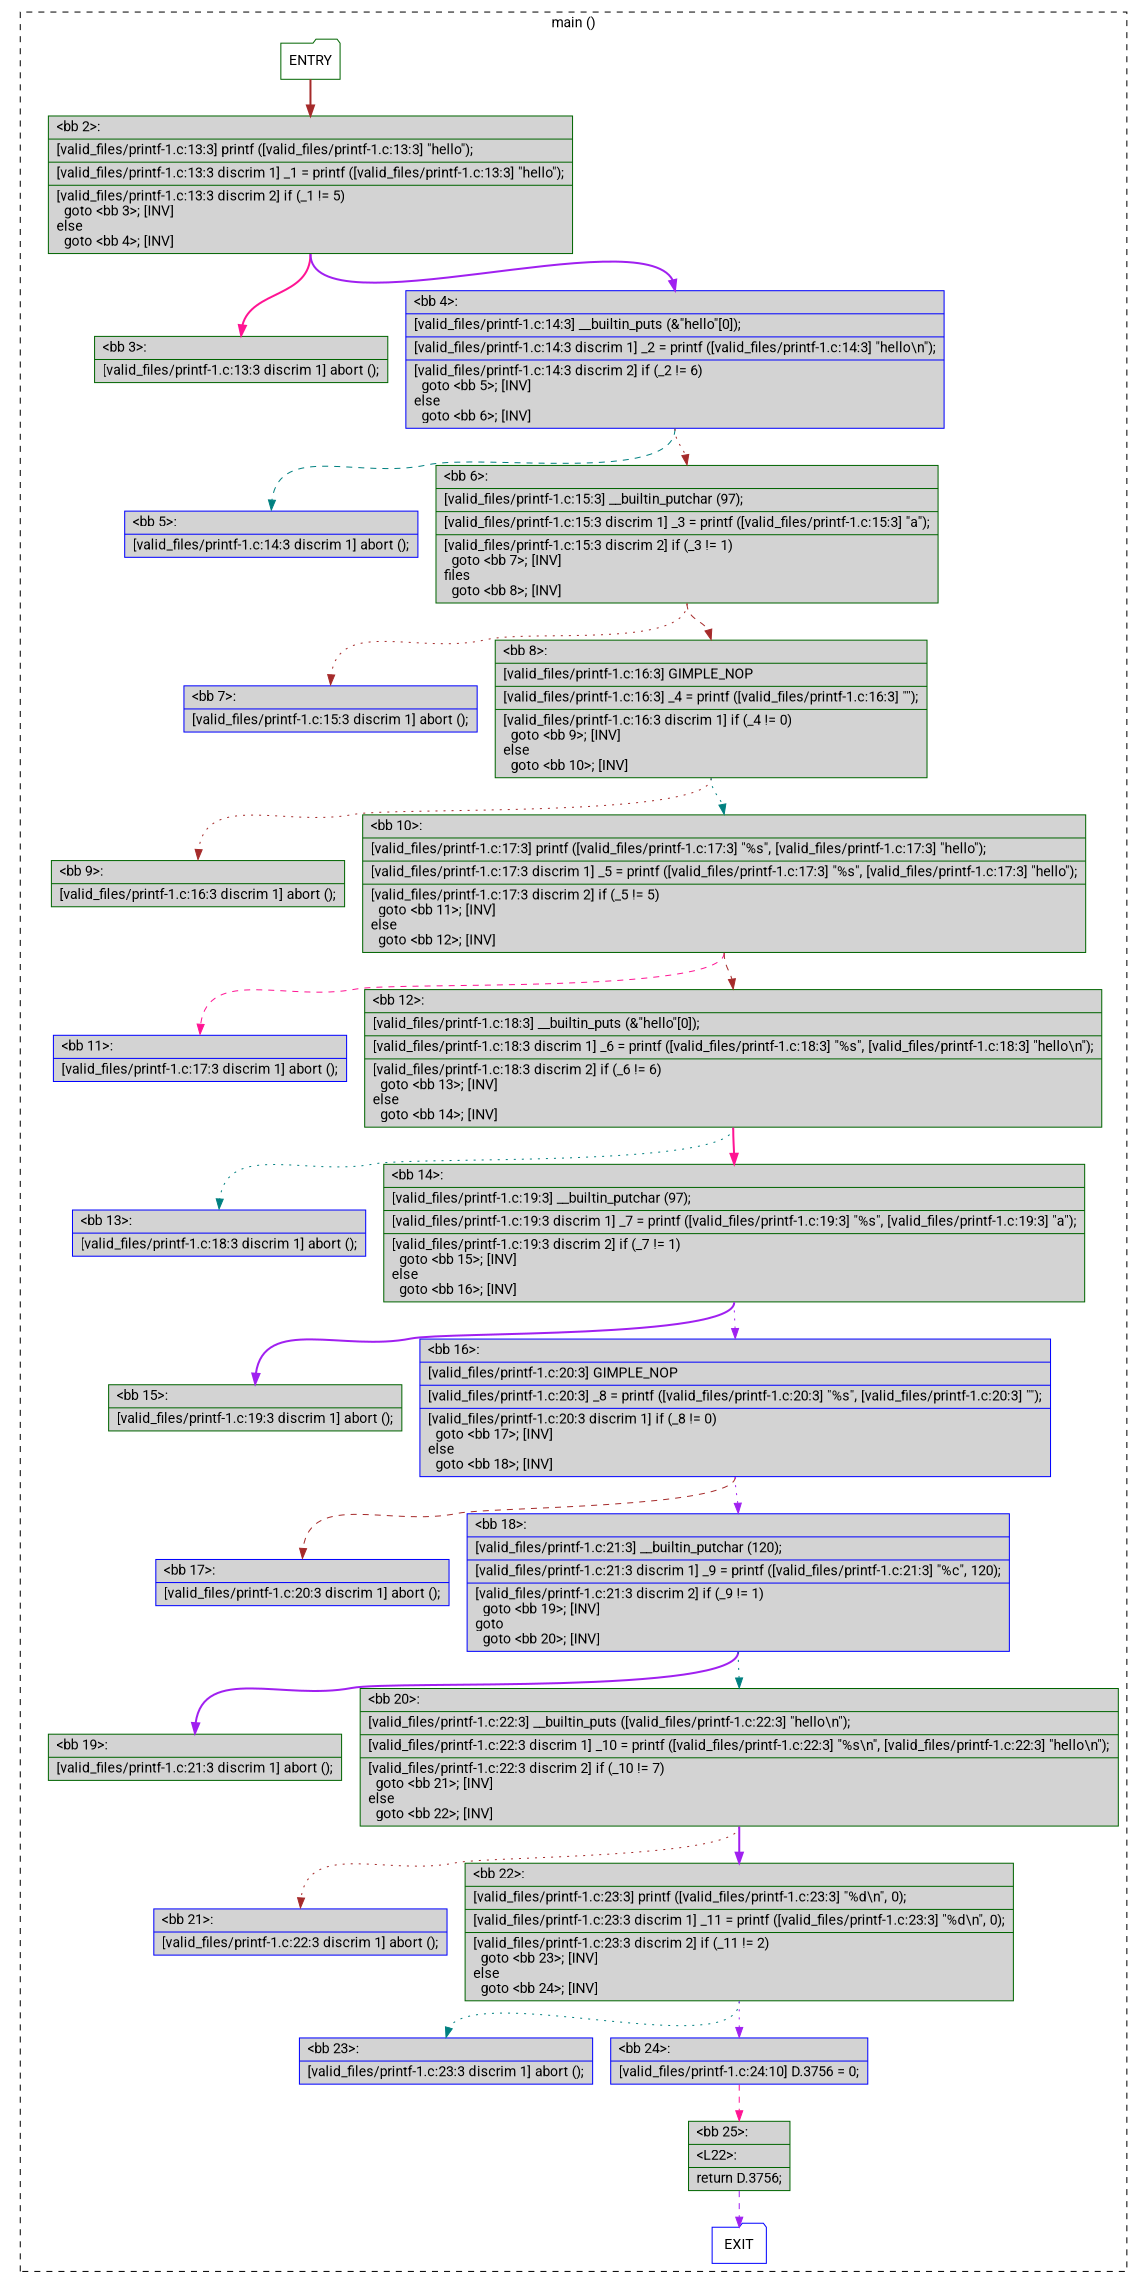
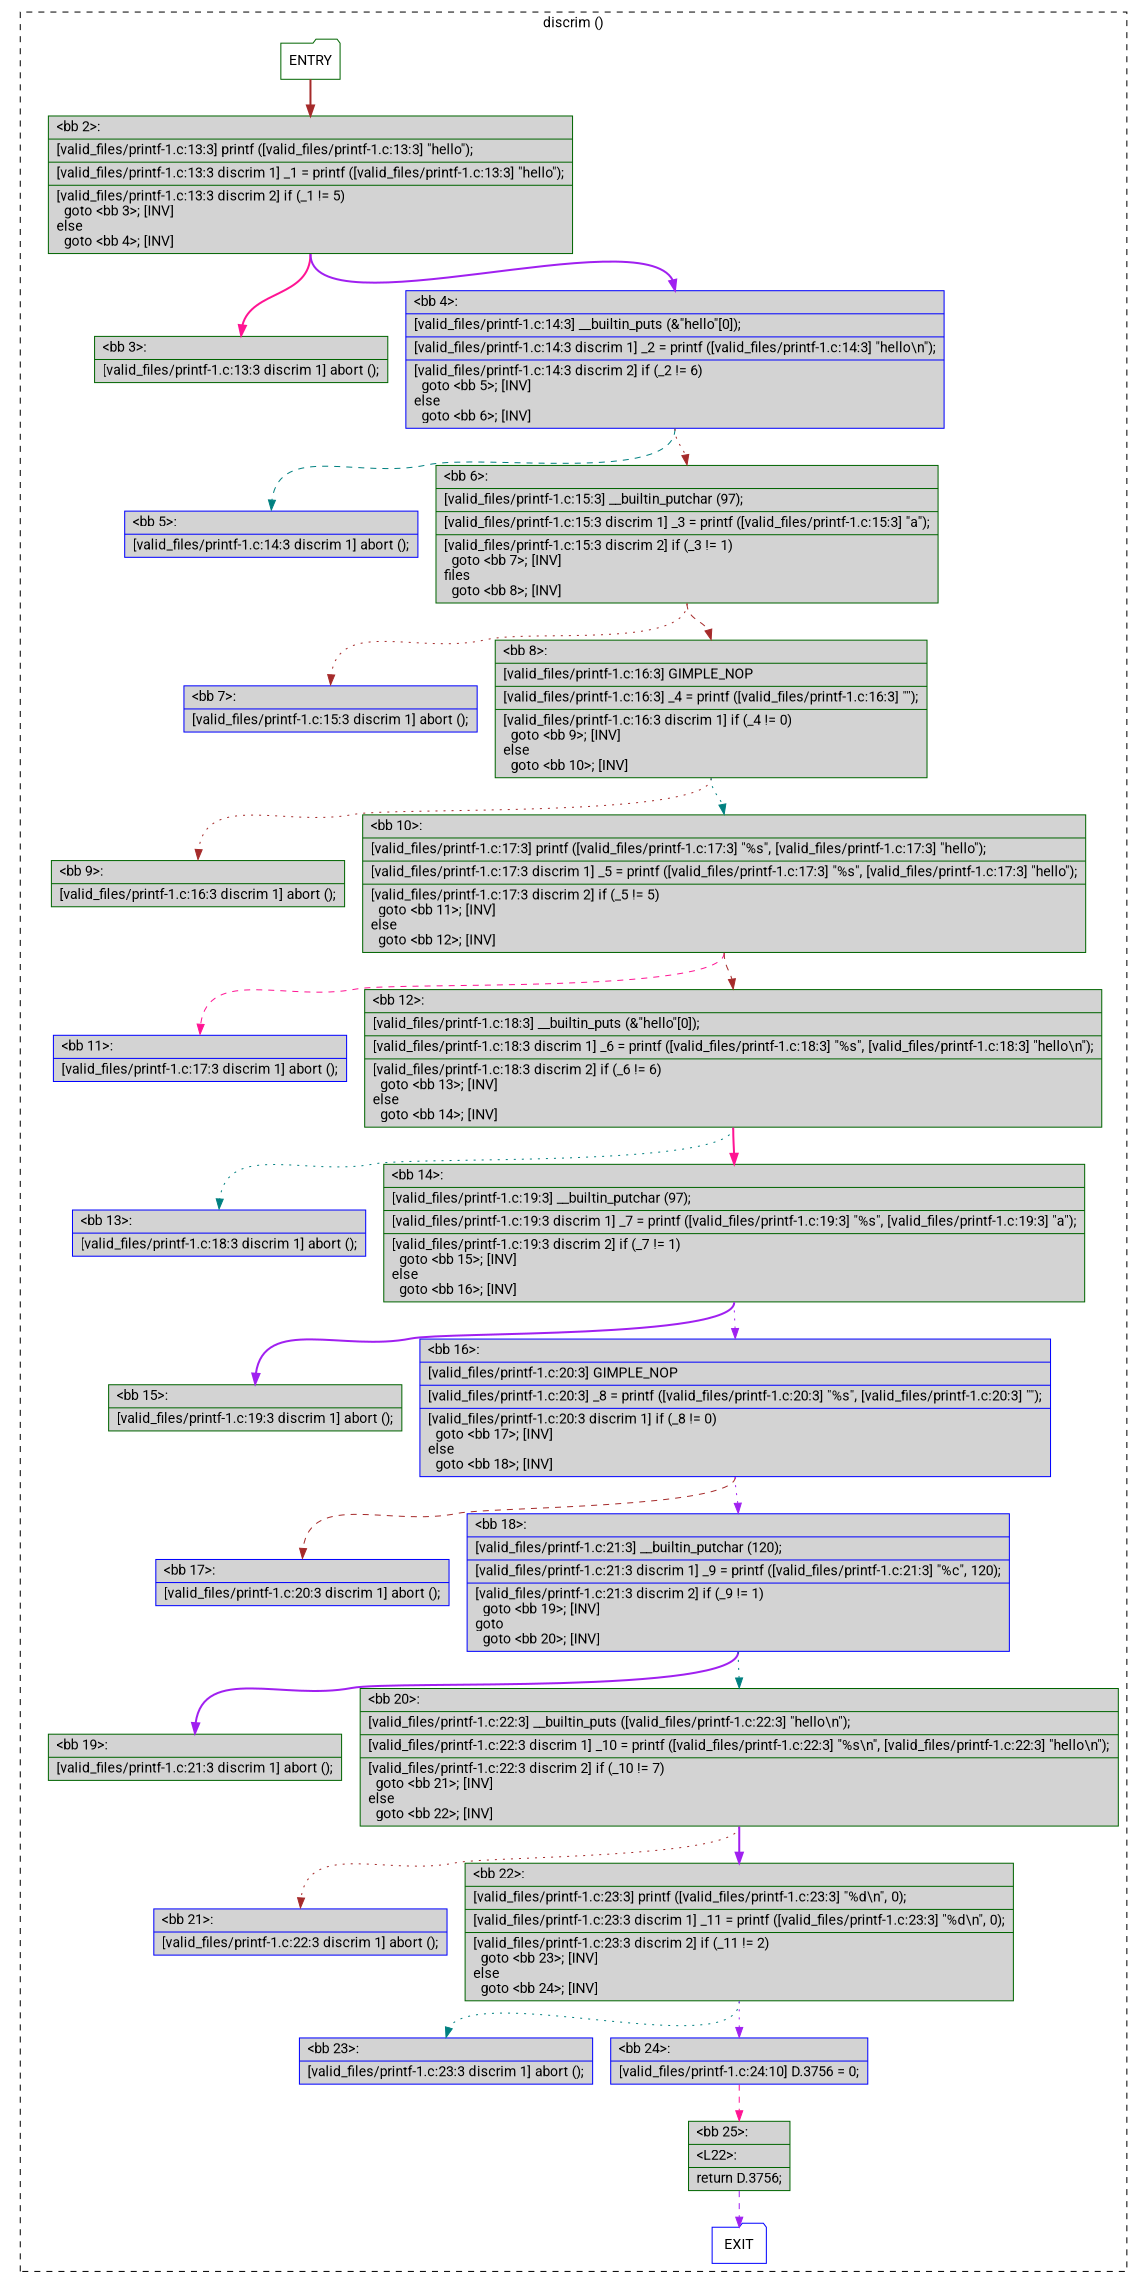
(574, 24) -> (574, 24)
